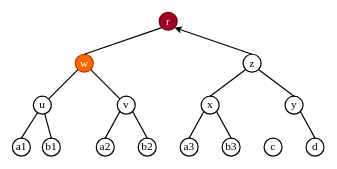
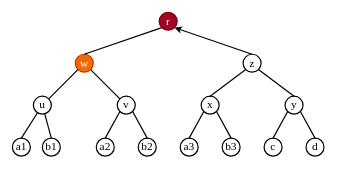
none -> (281, 125)
